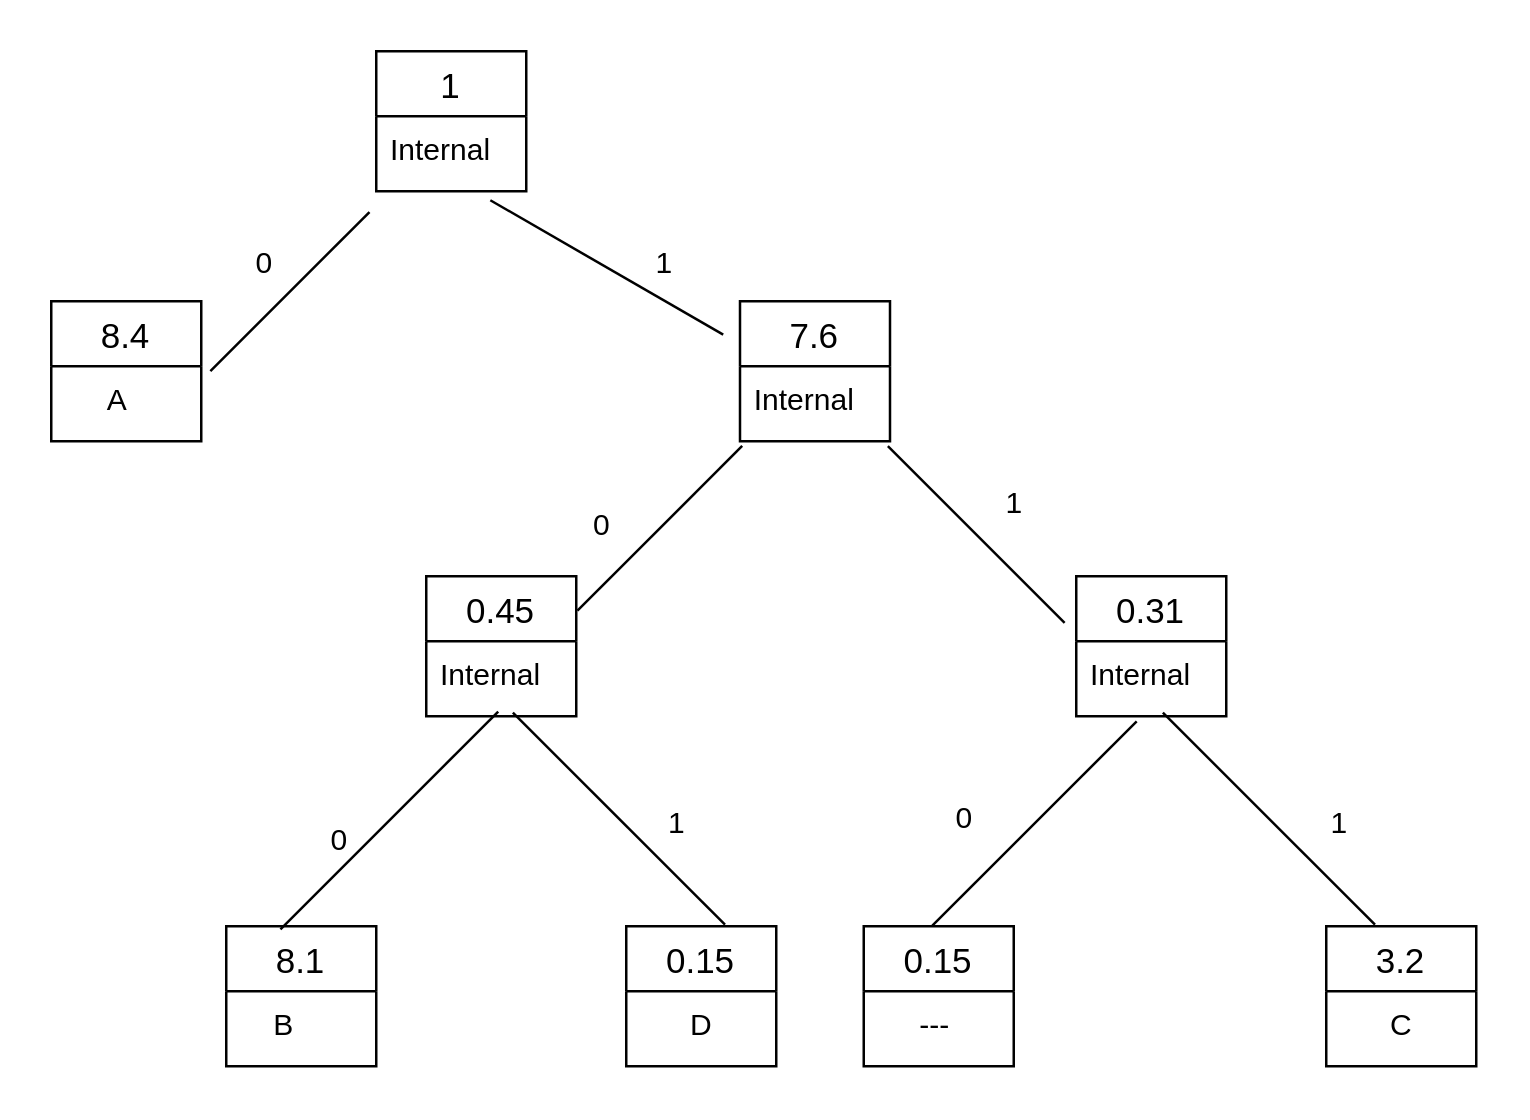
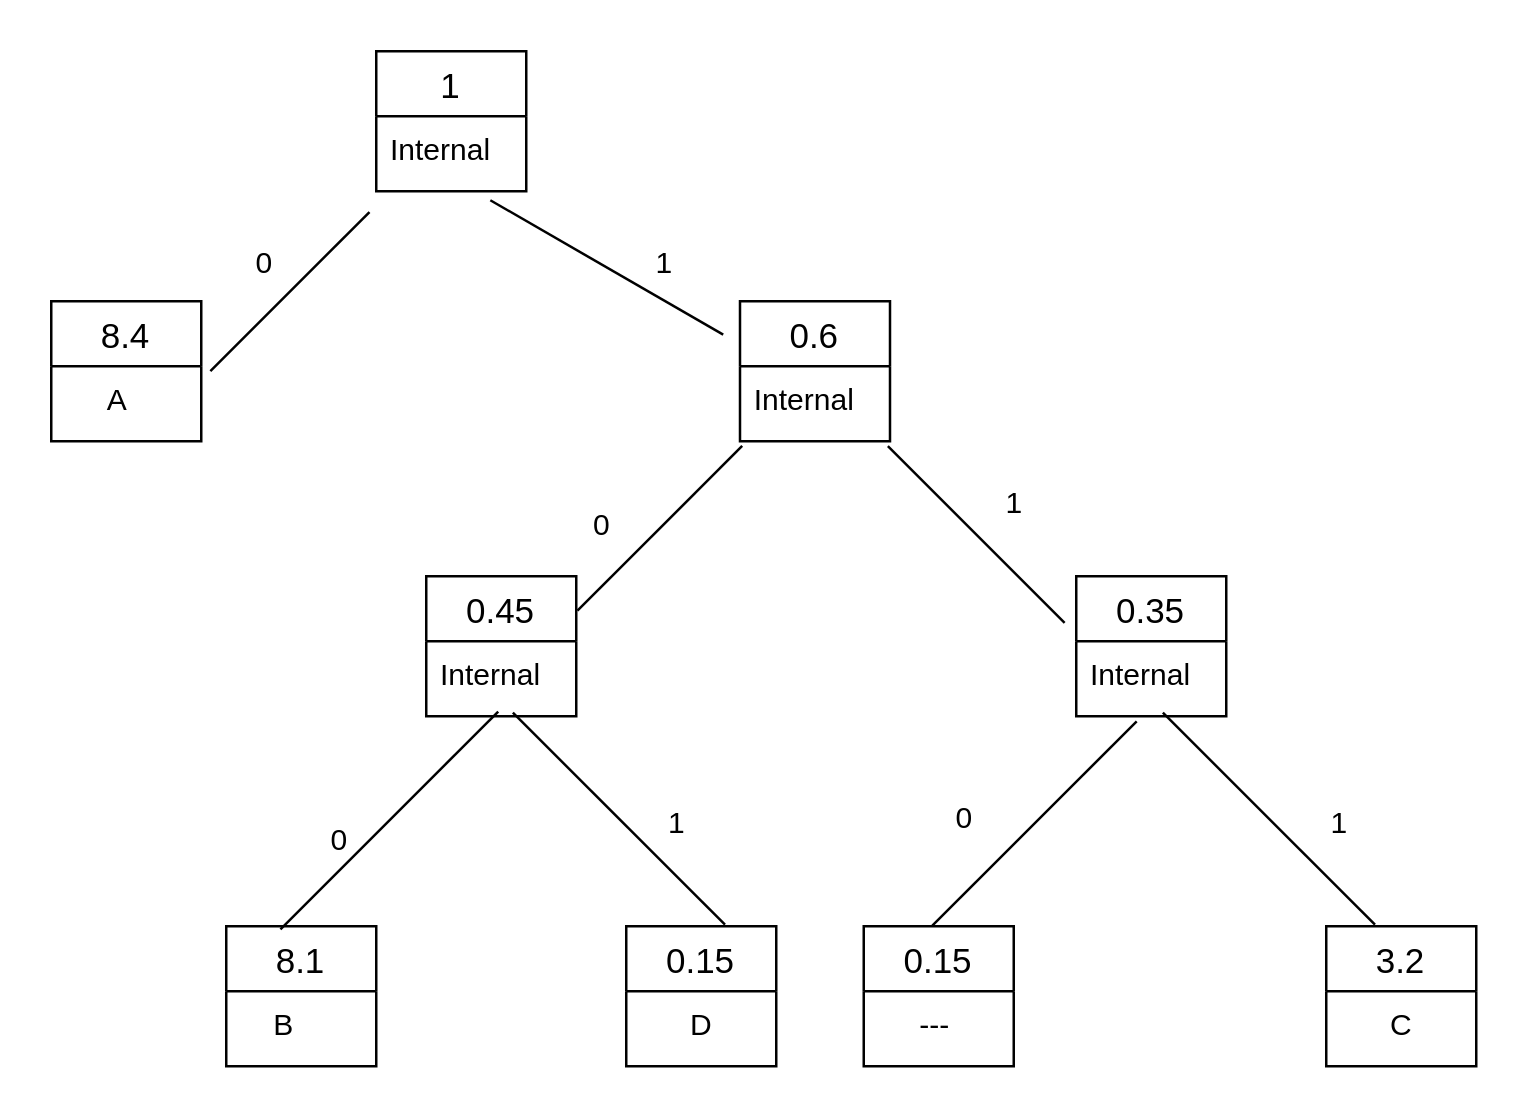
(814, 336) -> (814, 336)
(1150, 611) -> (1150, 611)
